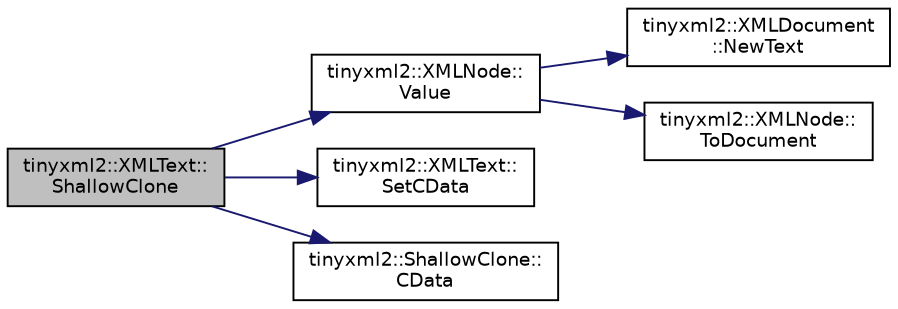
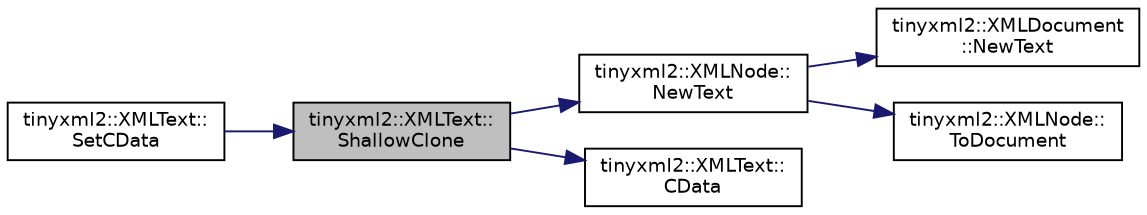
(426, 83) -> (693, 83)
(261, 177) -> (249, 131)
(426, 271) -> (693, 177)
